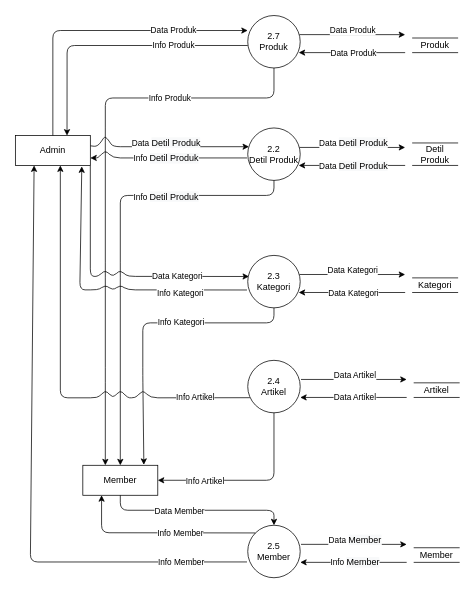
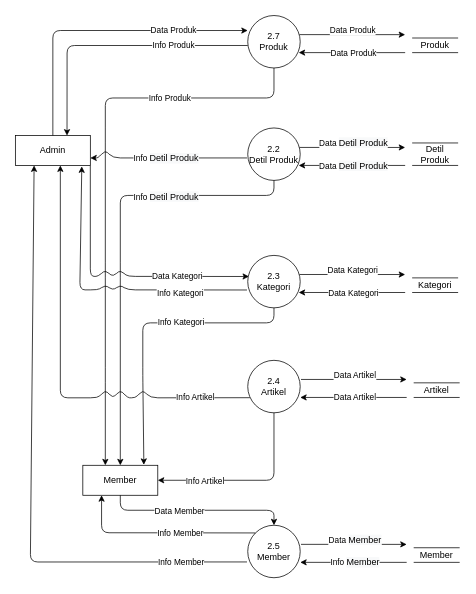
(174, 147) -> none
